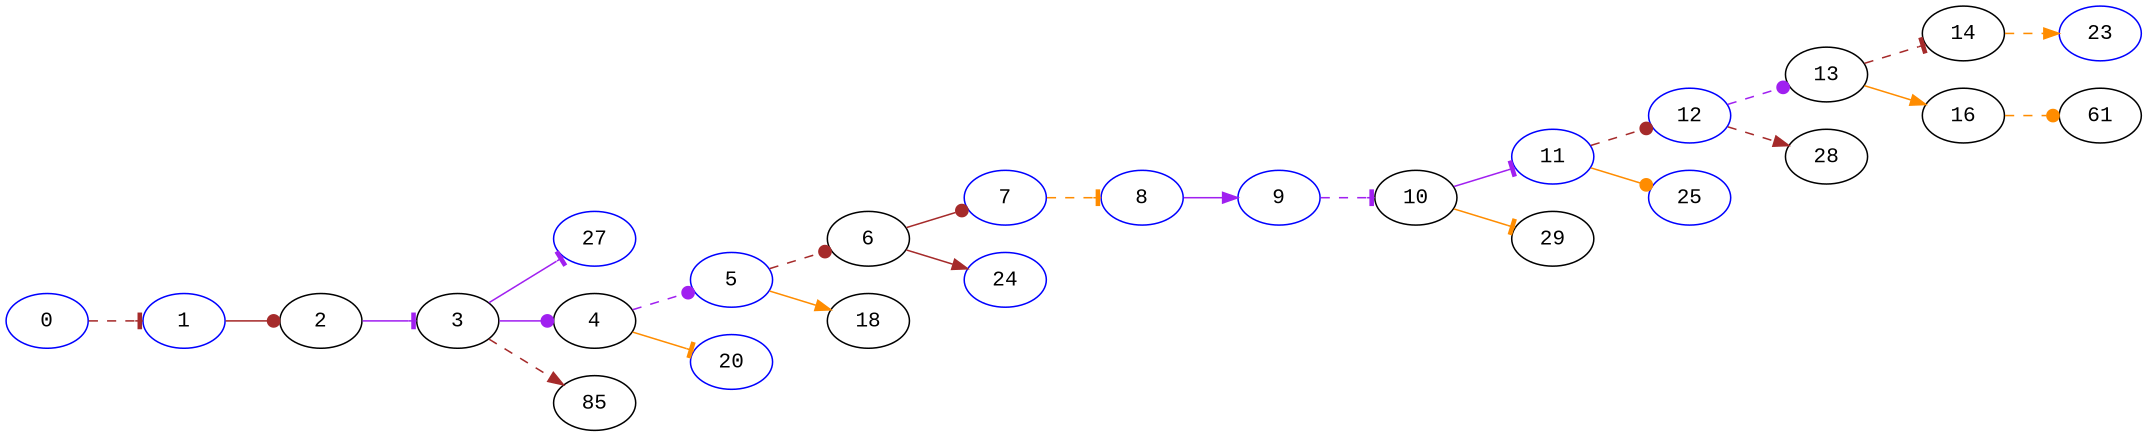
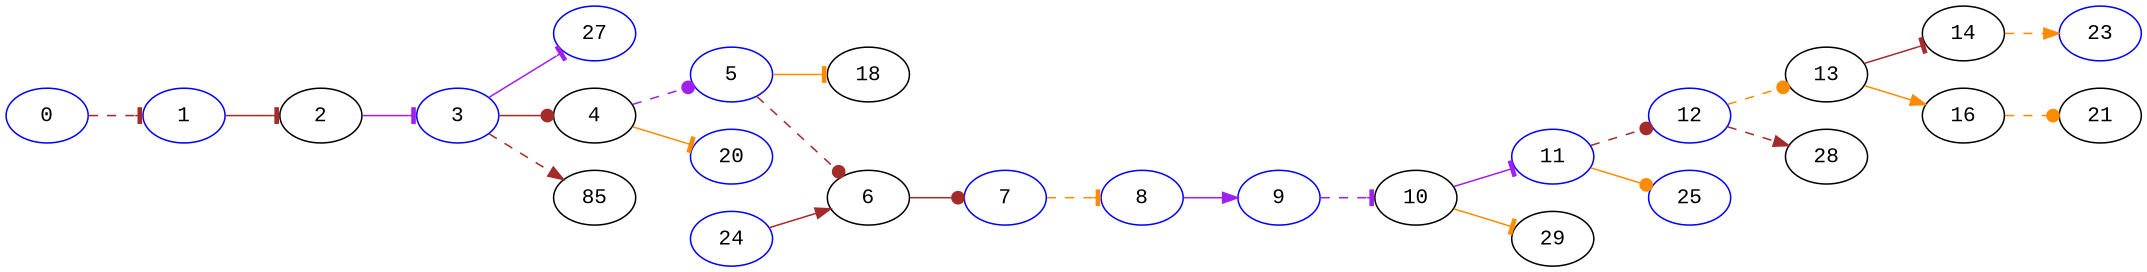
(1892, 55) -> (1892, 55)
(1752, 97) -> (1752, 97)
(2100, 116) -> (2100, 116)
(930, 257) -> (793, 220)
(793, 298) -> (796, 75)
(247, 321) -> (249, 116)
(458, 321) -> (458, 116)
(520, 321) -> (520, 116)
